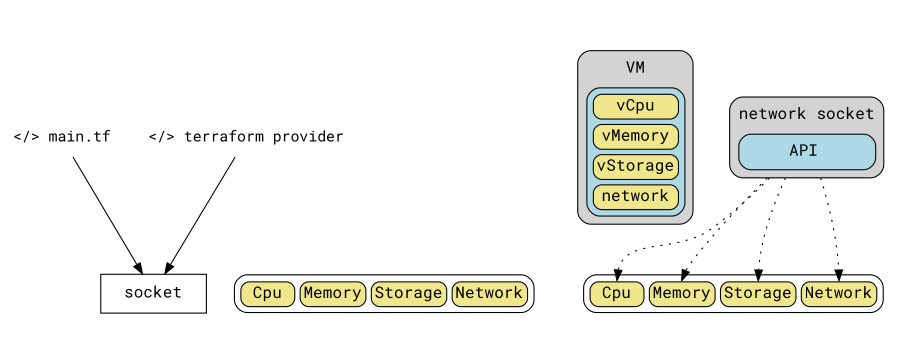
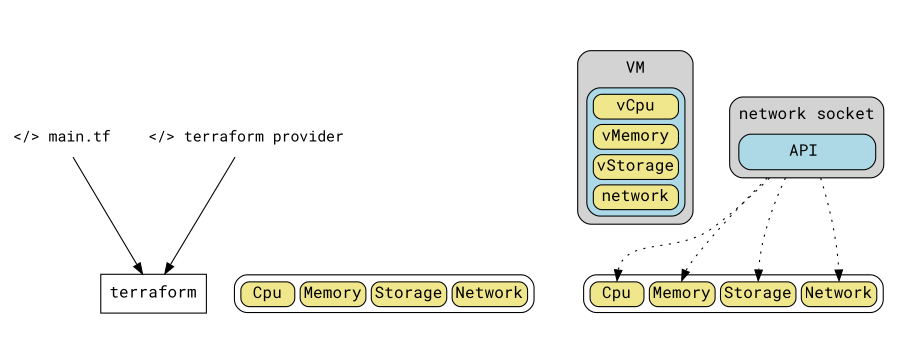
(154, 294) -> (154, 294)
